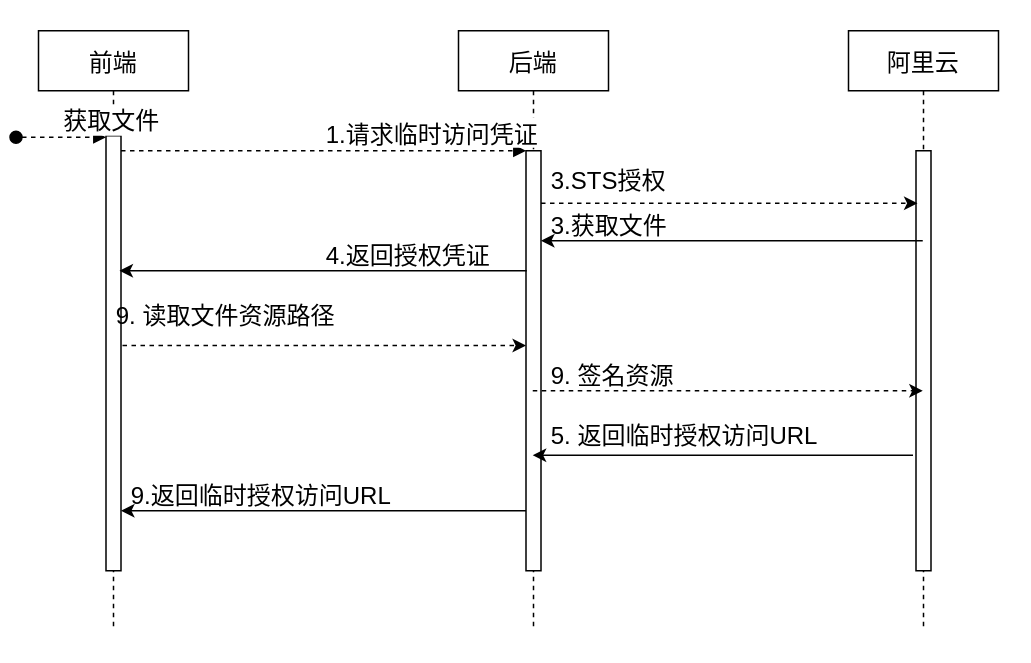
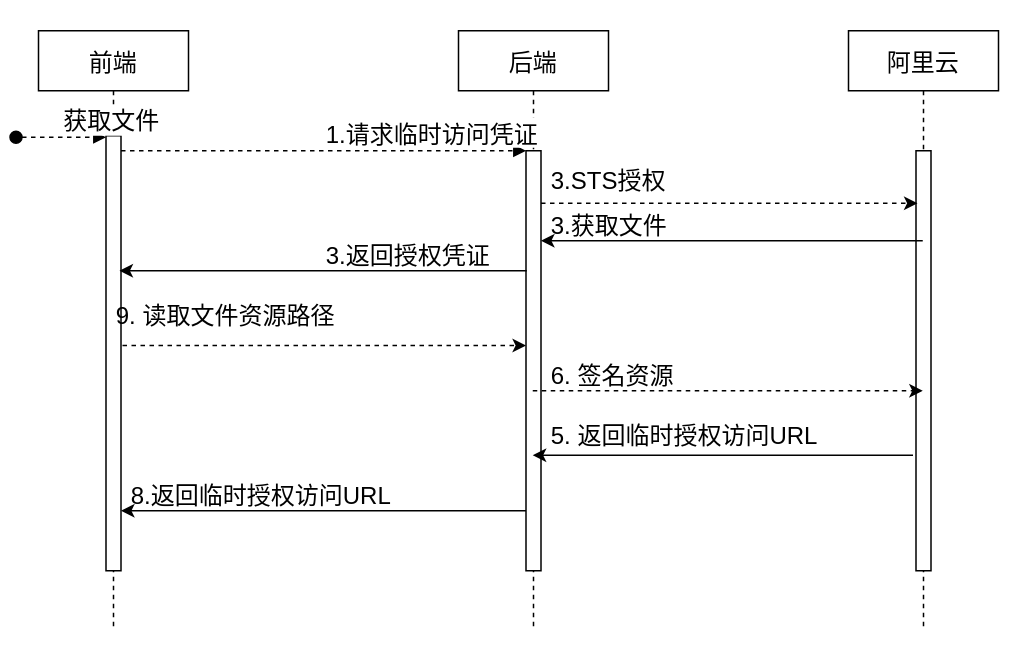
(409, 256) -> (409, 256)
(613, 376) -> (613, 376)
(258, 496) -> (258, 496)
